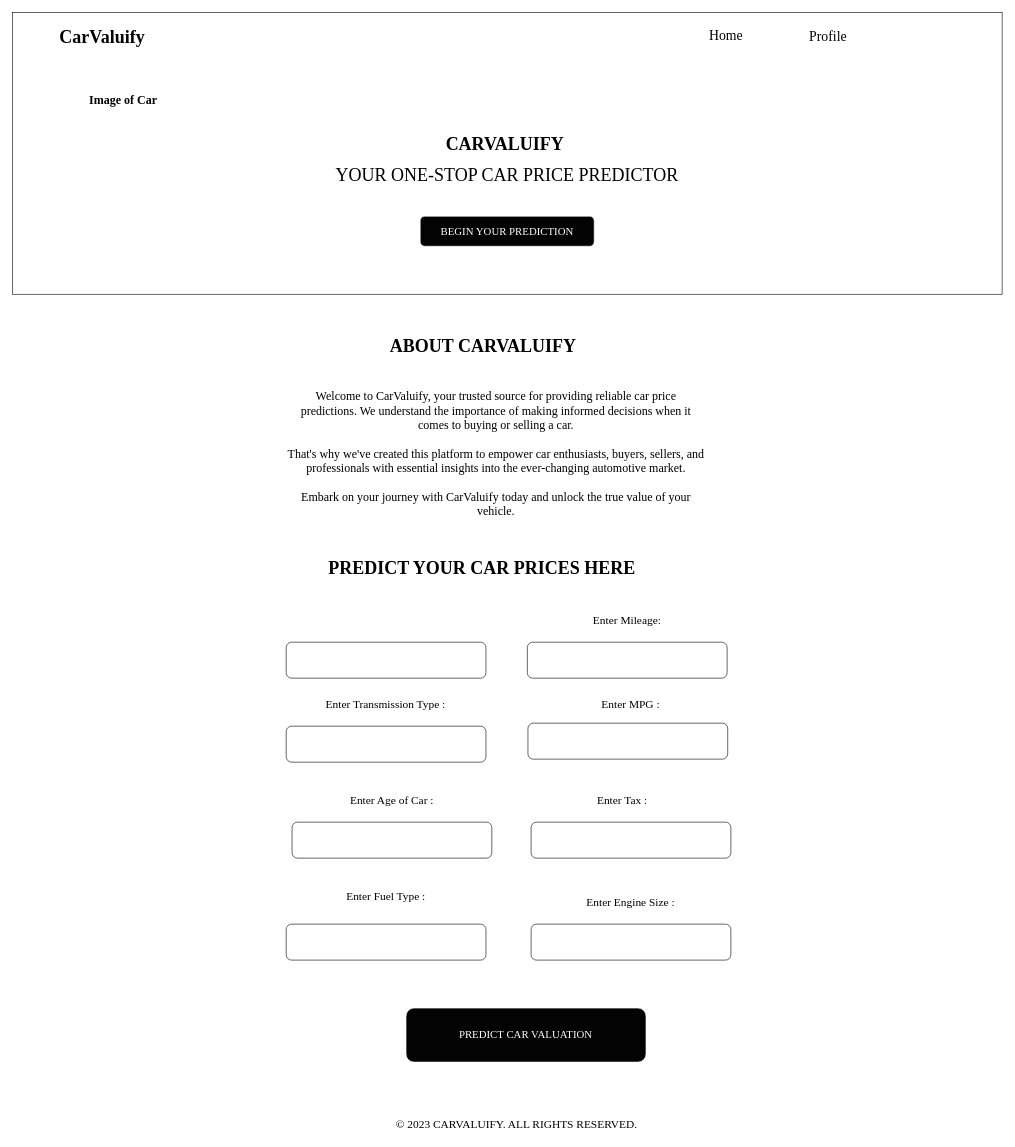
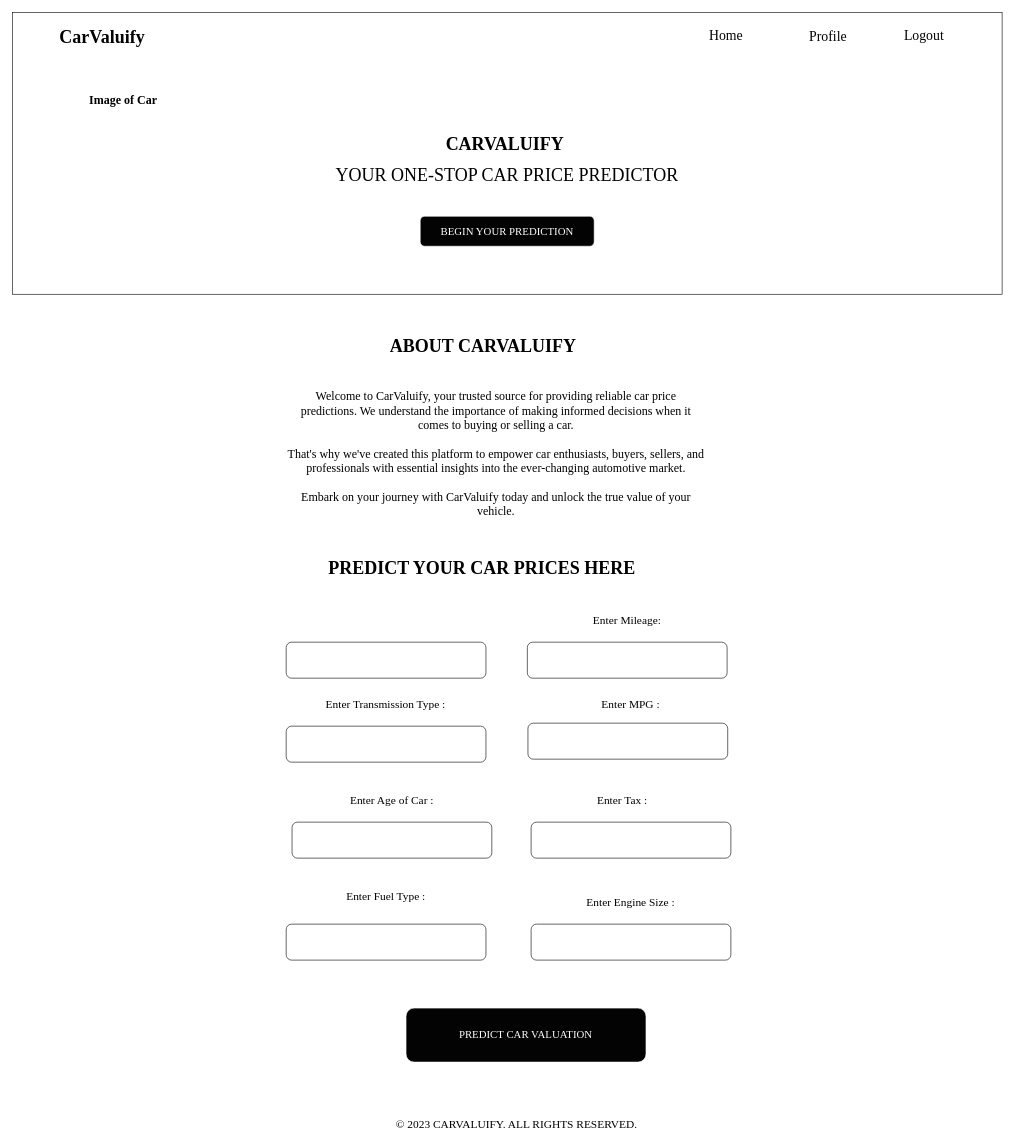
none -> (924, 35)
